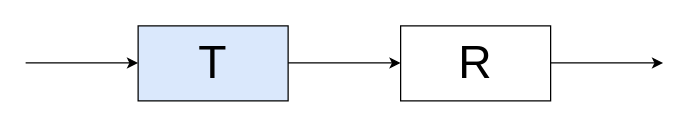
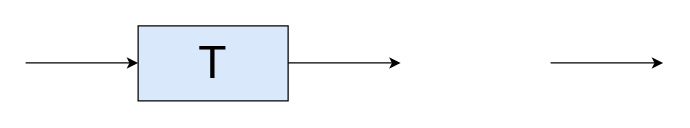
(476, 63) -> none
